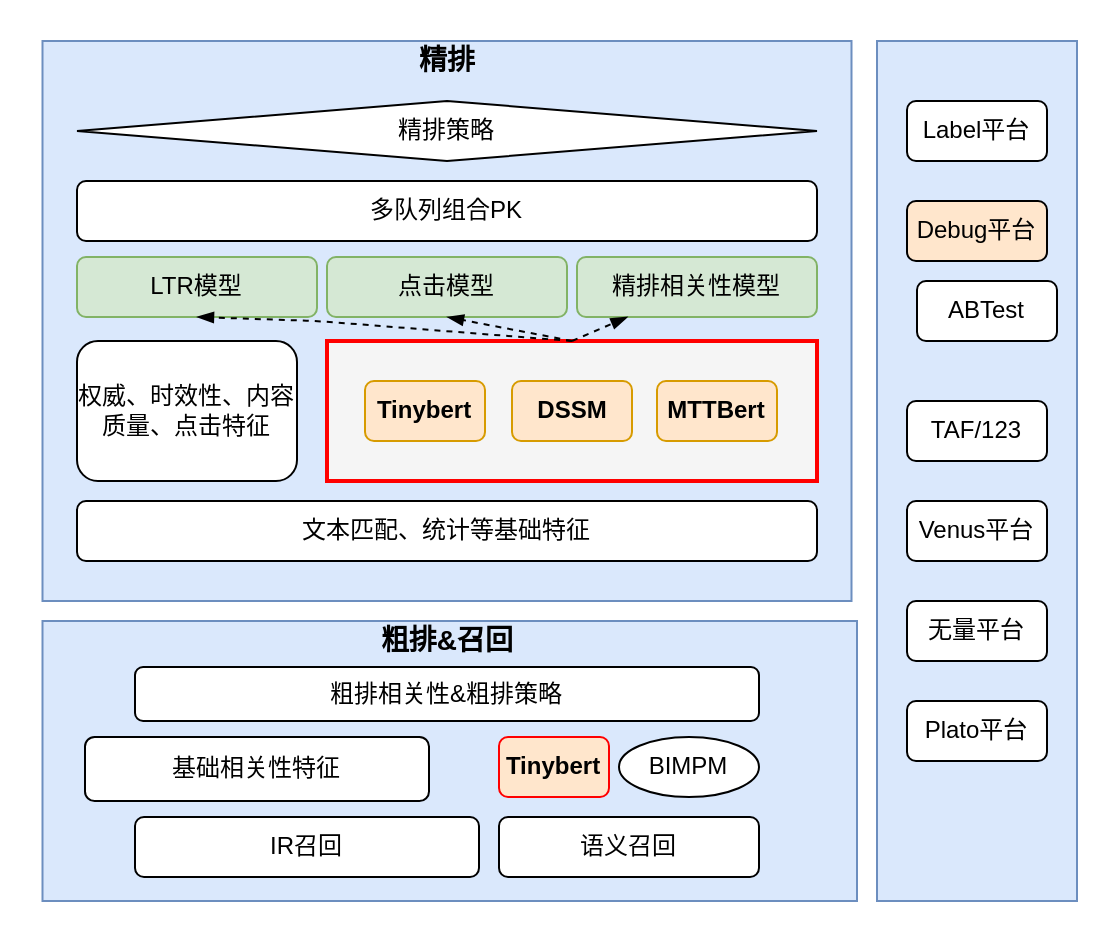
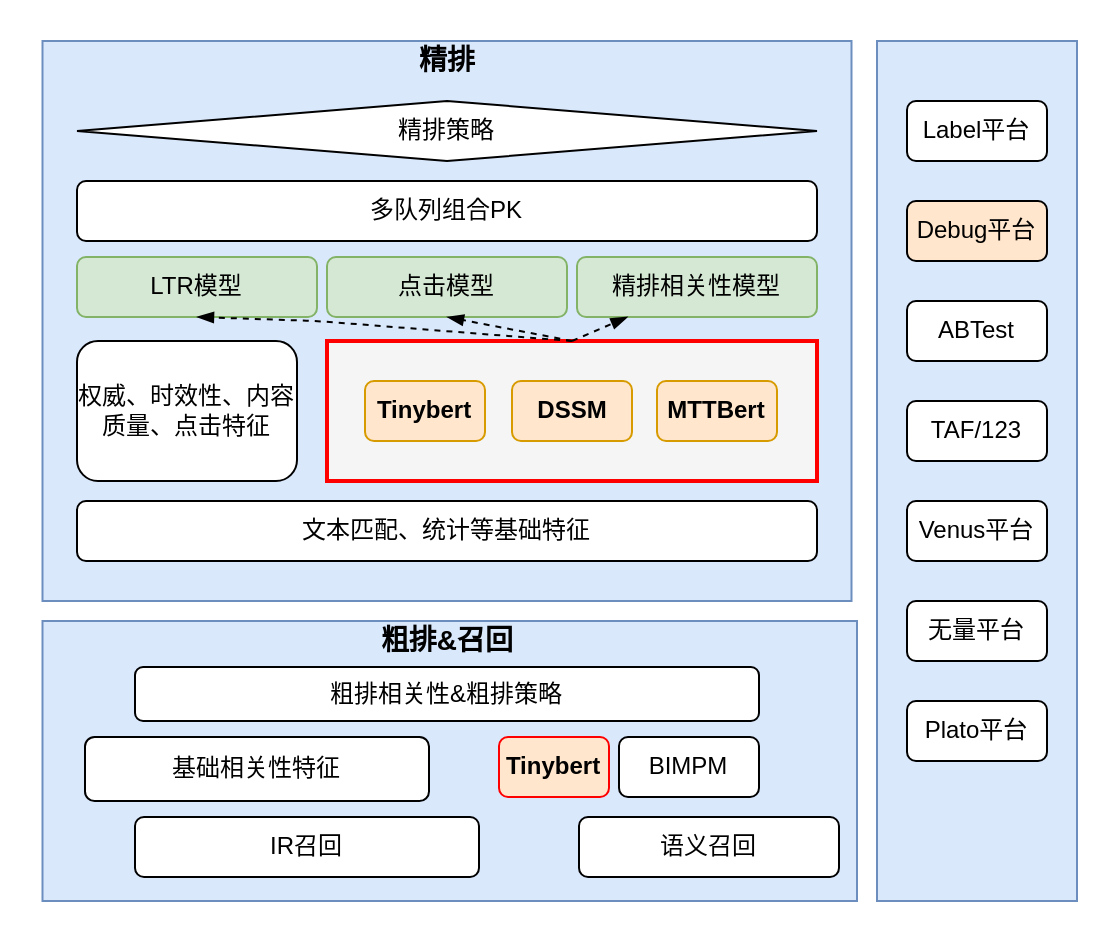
(987, 311) -> (977, 331)
(689, 767) -> (689, 767)
(629, 847) -> (709, 847)
